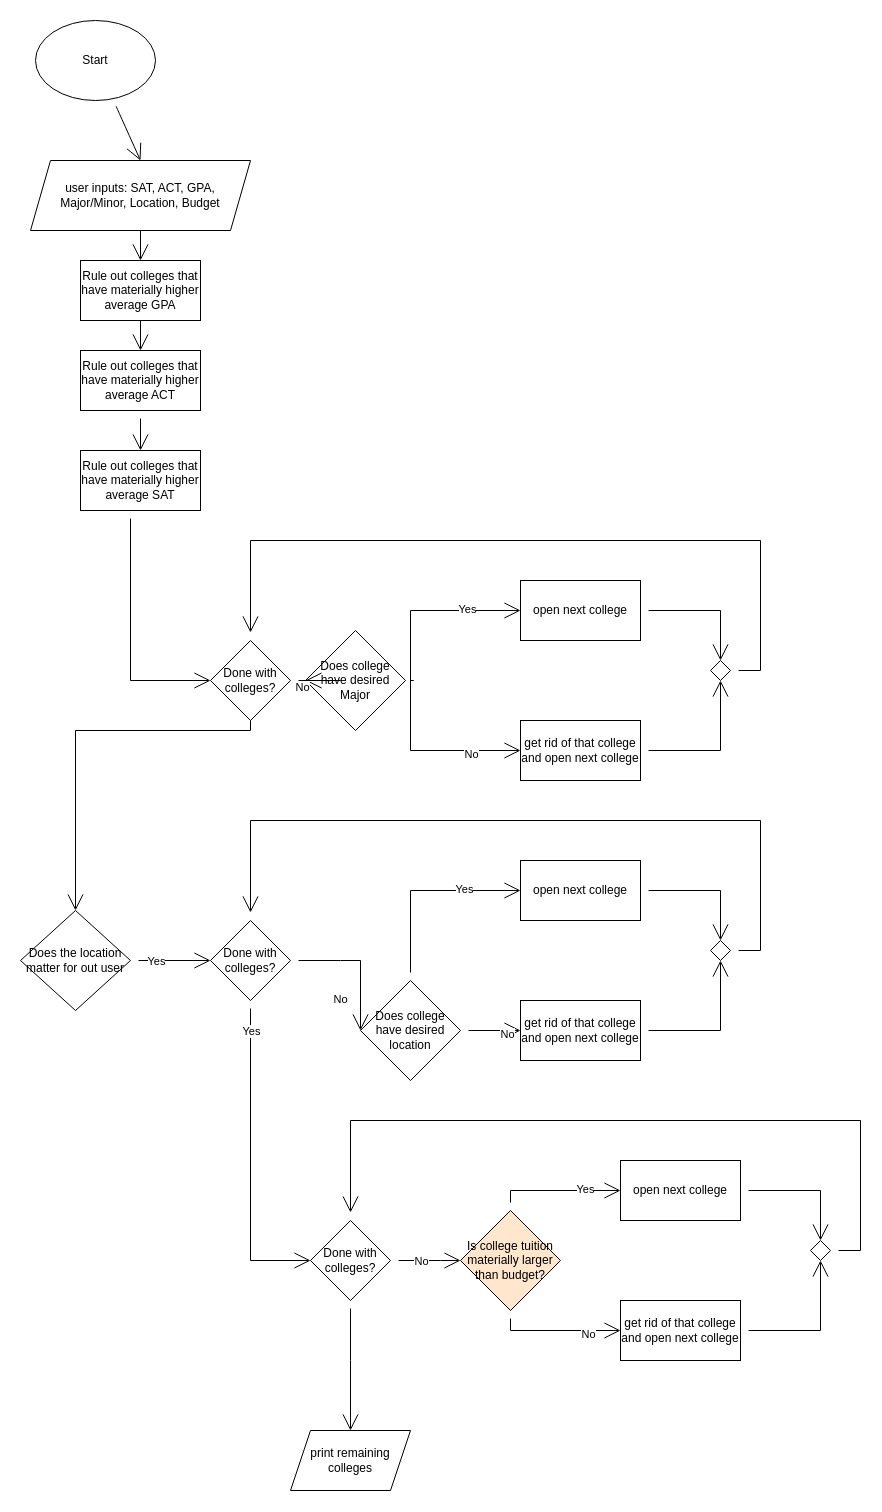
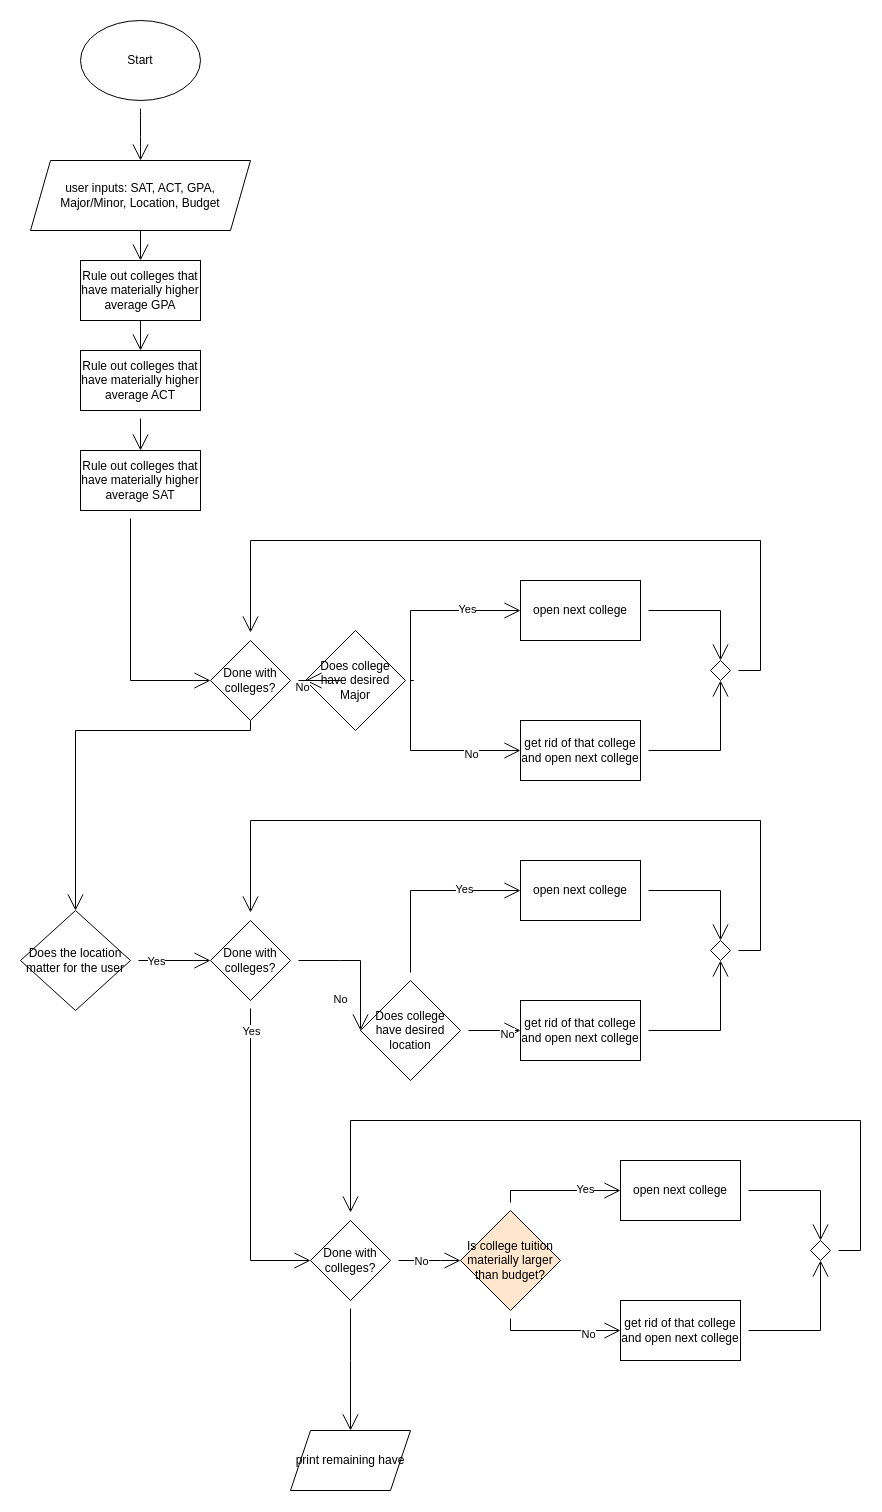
(96, 61) -> (141, 61)
(76, 961) -> (76, 961)
(351, 1461) -> (351, 1461)
